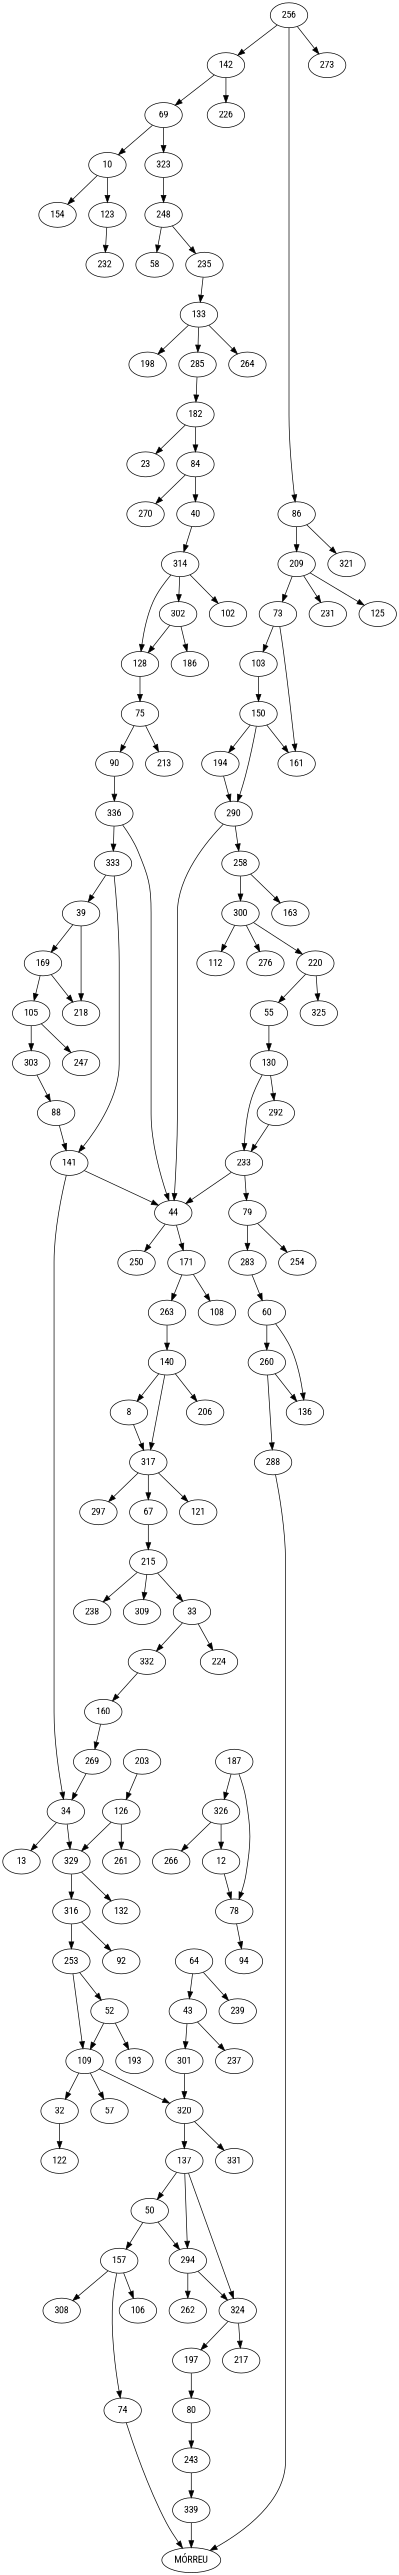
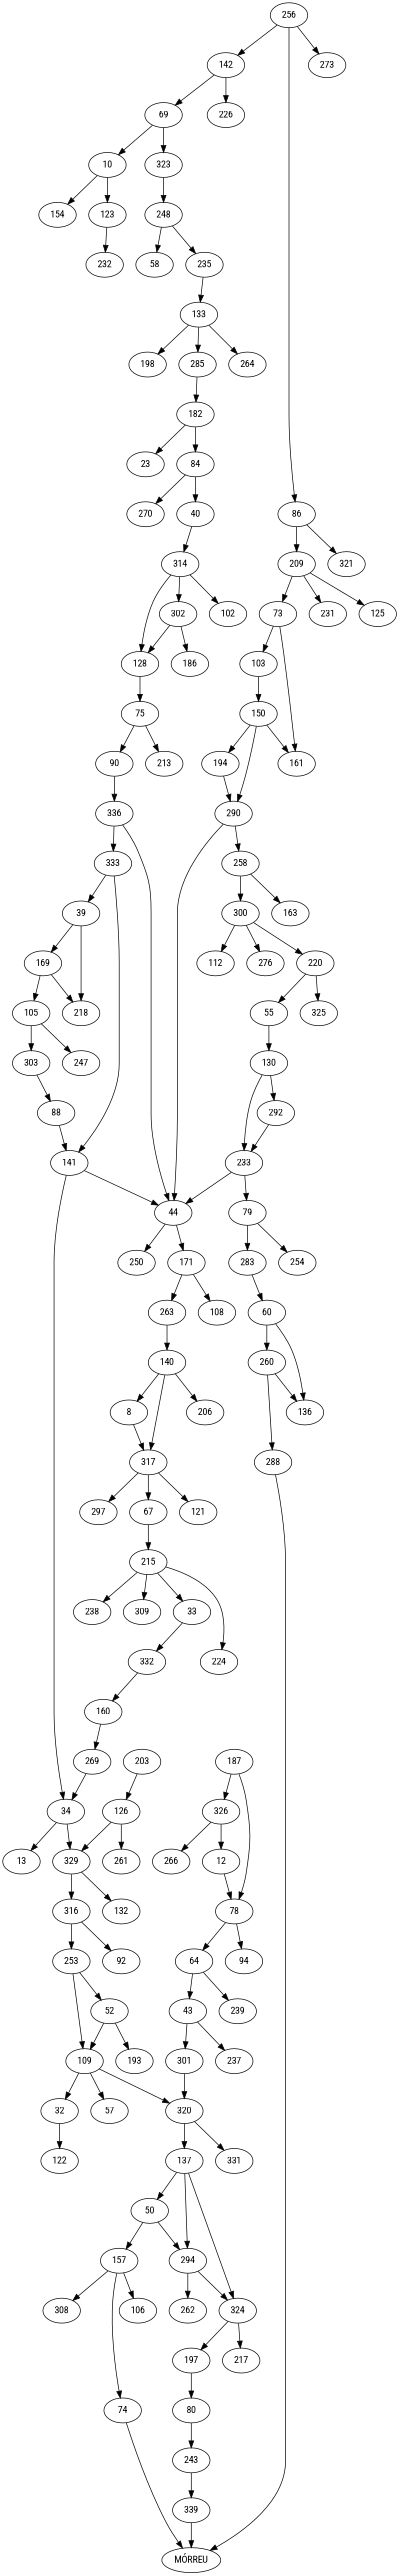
(204, 1634) -> (212, 1593)
none -> (216, 1934)
